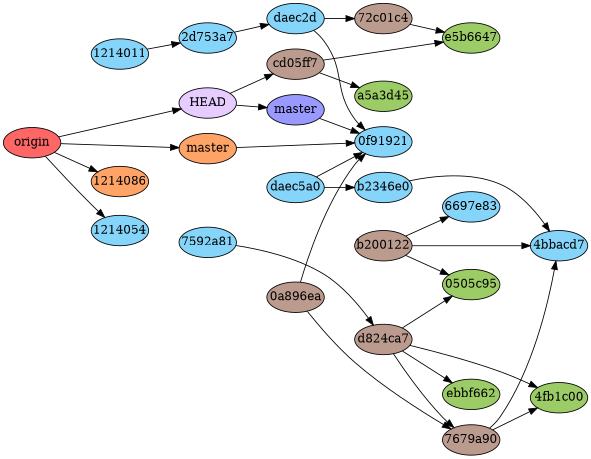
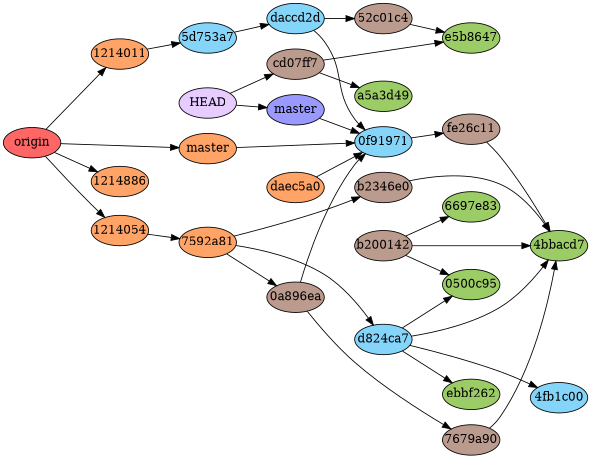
(296, 19) -> (296, 19)
(383, 19) -> (383, 19)
(208, 38) -> (208, 38)
(471, 38) -> (471, 38)
(120, 54) -> (120, 54)
(296, 64) -> (296, 64)
(383, 96) -> (383, 96)
(116, 124) -> (73, 101)
none -> (471, 129)
(383, 142) -> (383, 142)
(120, 182) -> (120, 182)
(296, 187) -> (296, 187)
(333, 187) -> (294, 220)
(383, 187) -> (383, 187)
(471, 207) -> (471, 207)
(120, 231) -> (120, 231)
none -> (159, 236)
(208, 242) -> (208, 242)
(383, 246) -> (383, 246)
(559, 246) -> (559, 246)
none -> (248, 268)
(471, 285) -> (471, 285)
(383, 339) -> (383, 339)
(419, 389) -> (485, 315)
(471, 394) -> (471, 394)
(559, 398) -> (559, 398)
(511, 421) -> none
